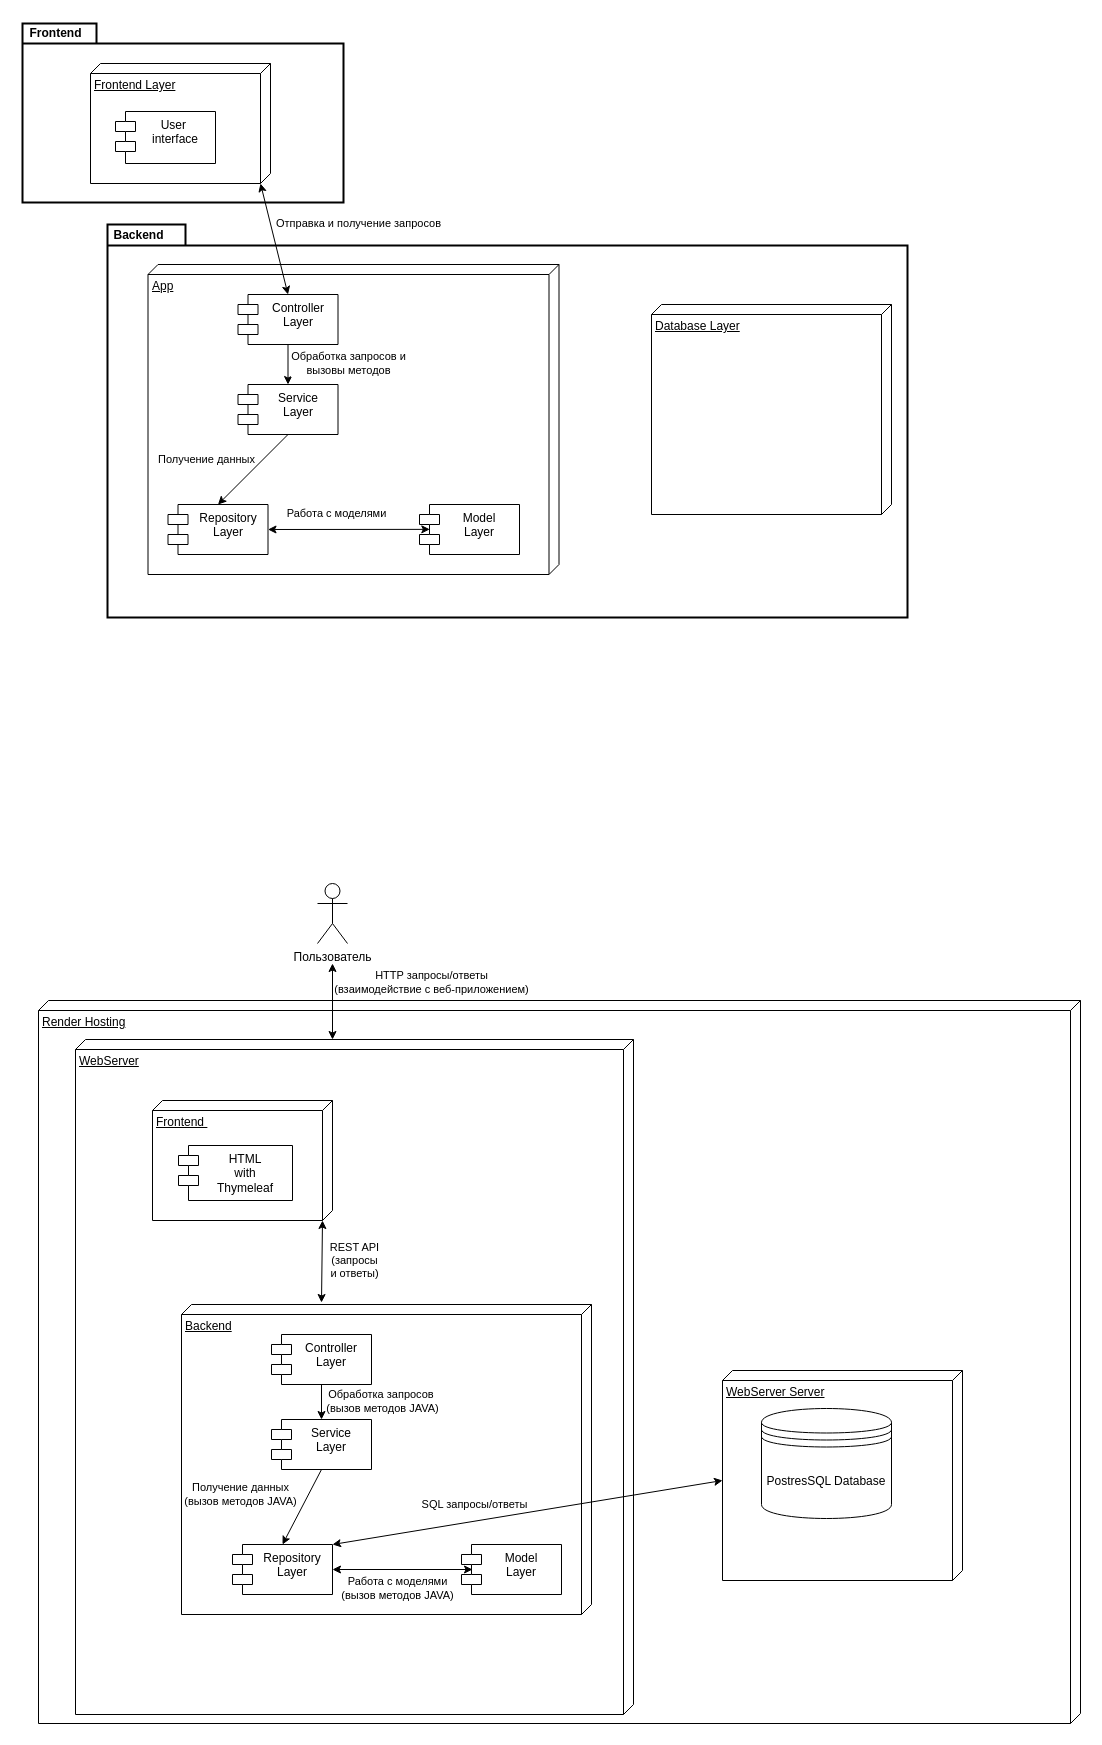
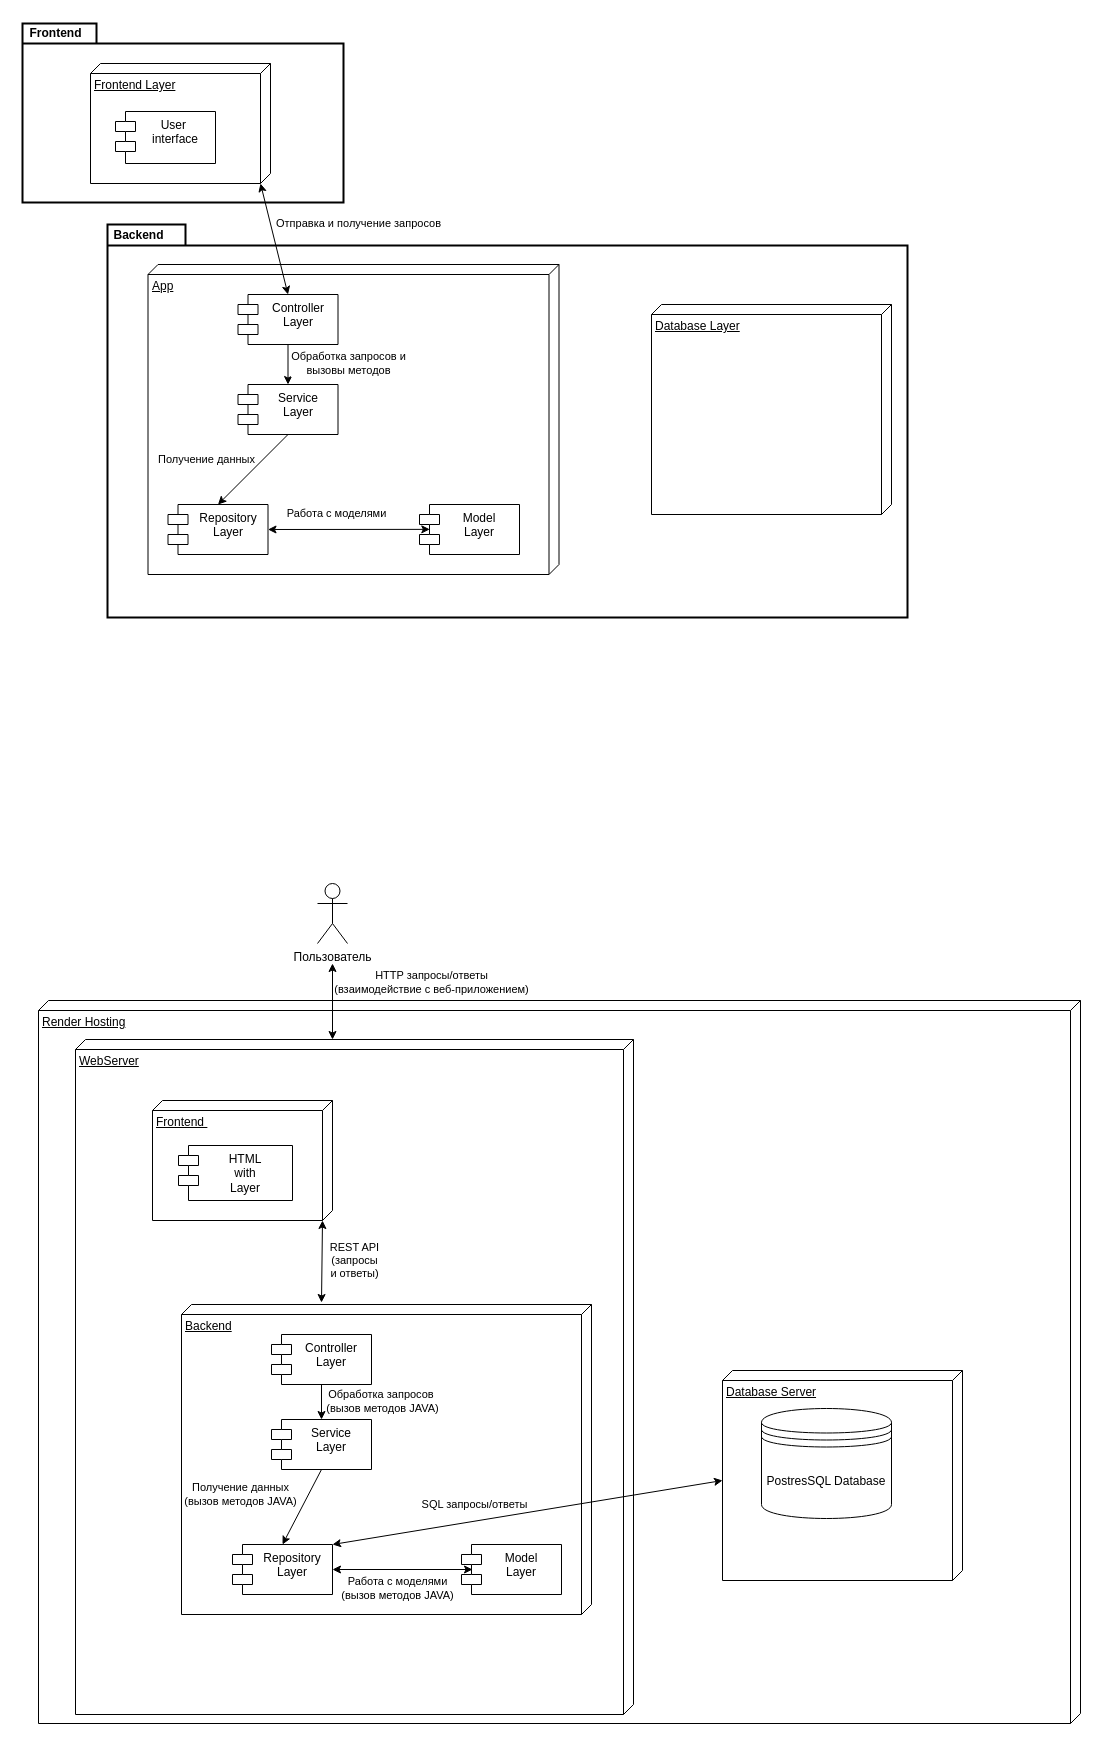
(246, 1174) -> (246, 1174)
(779, 1393) -> (775, 1393)
